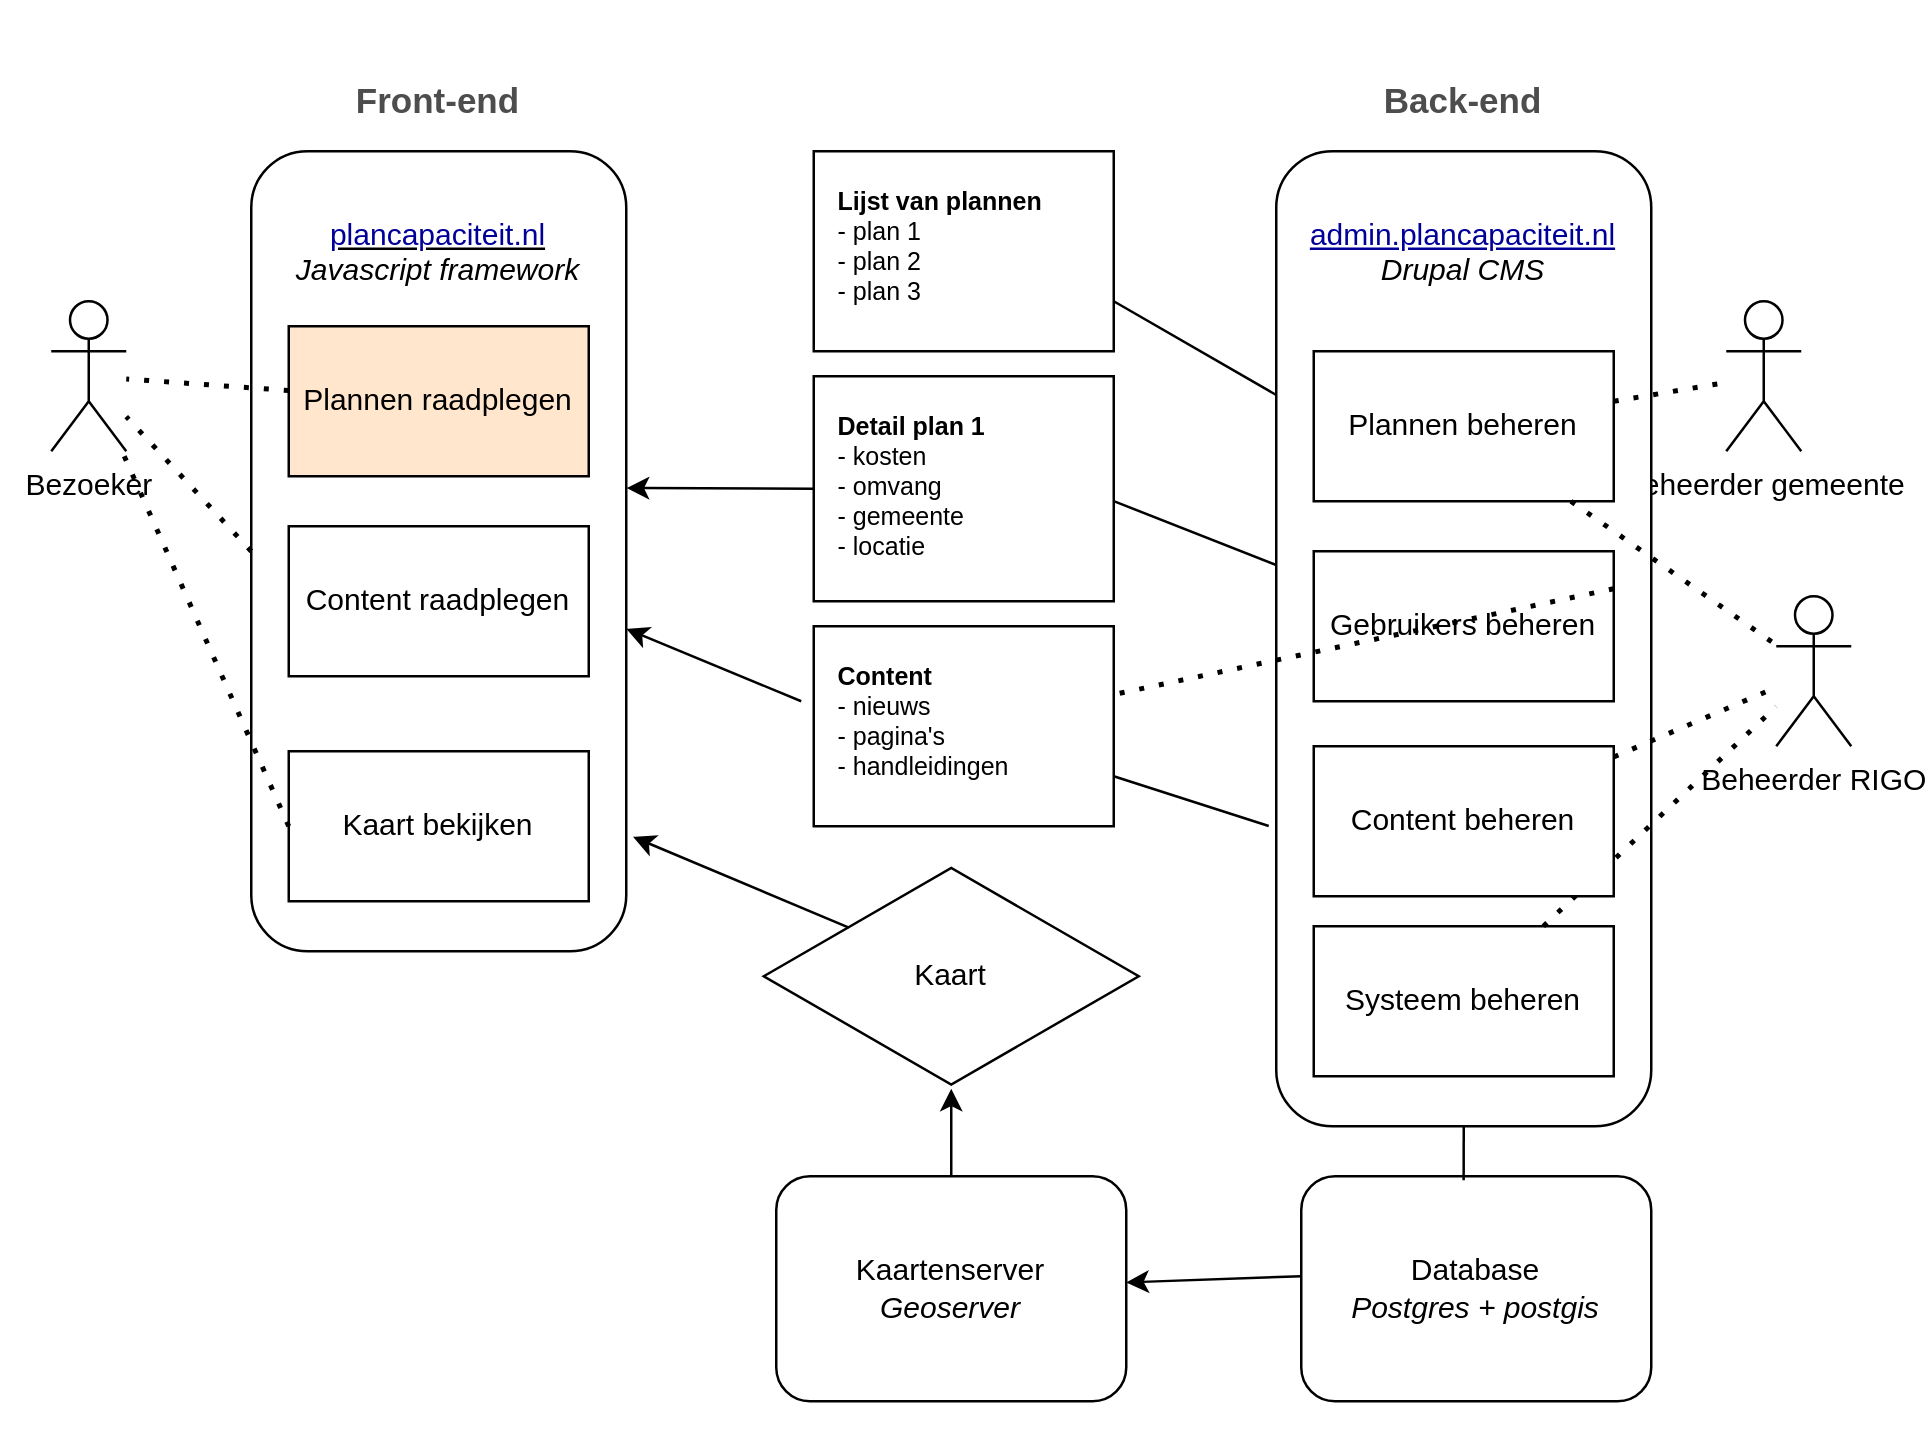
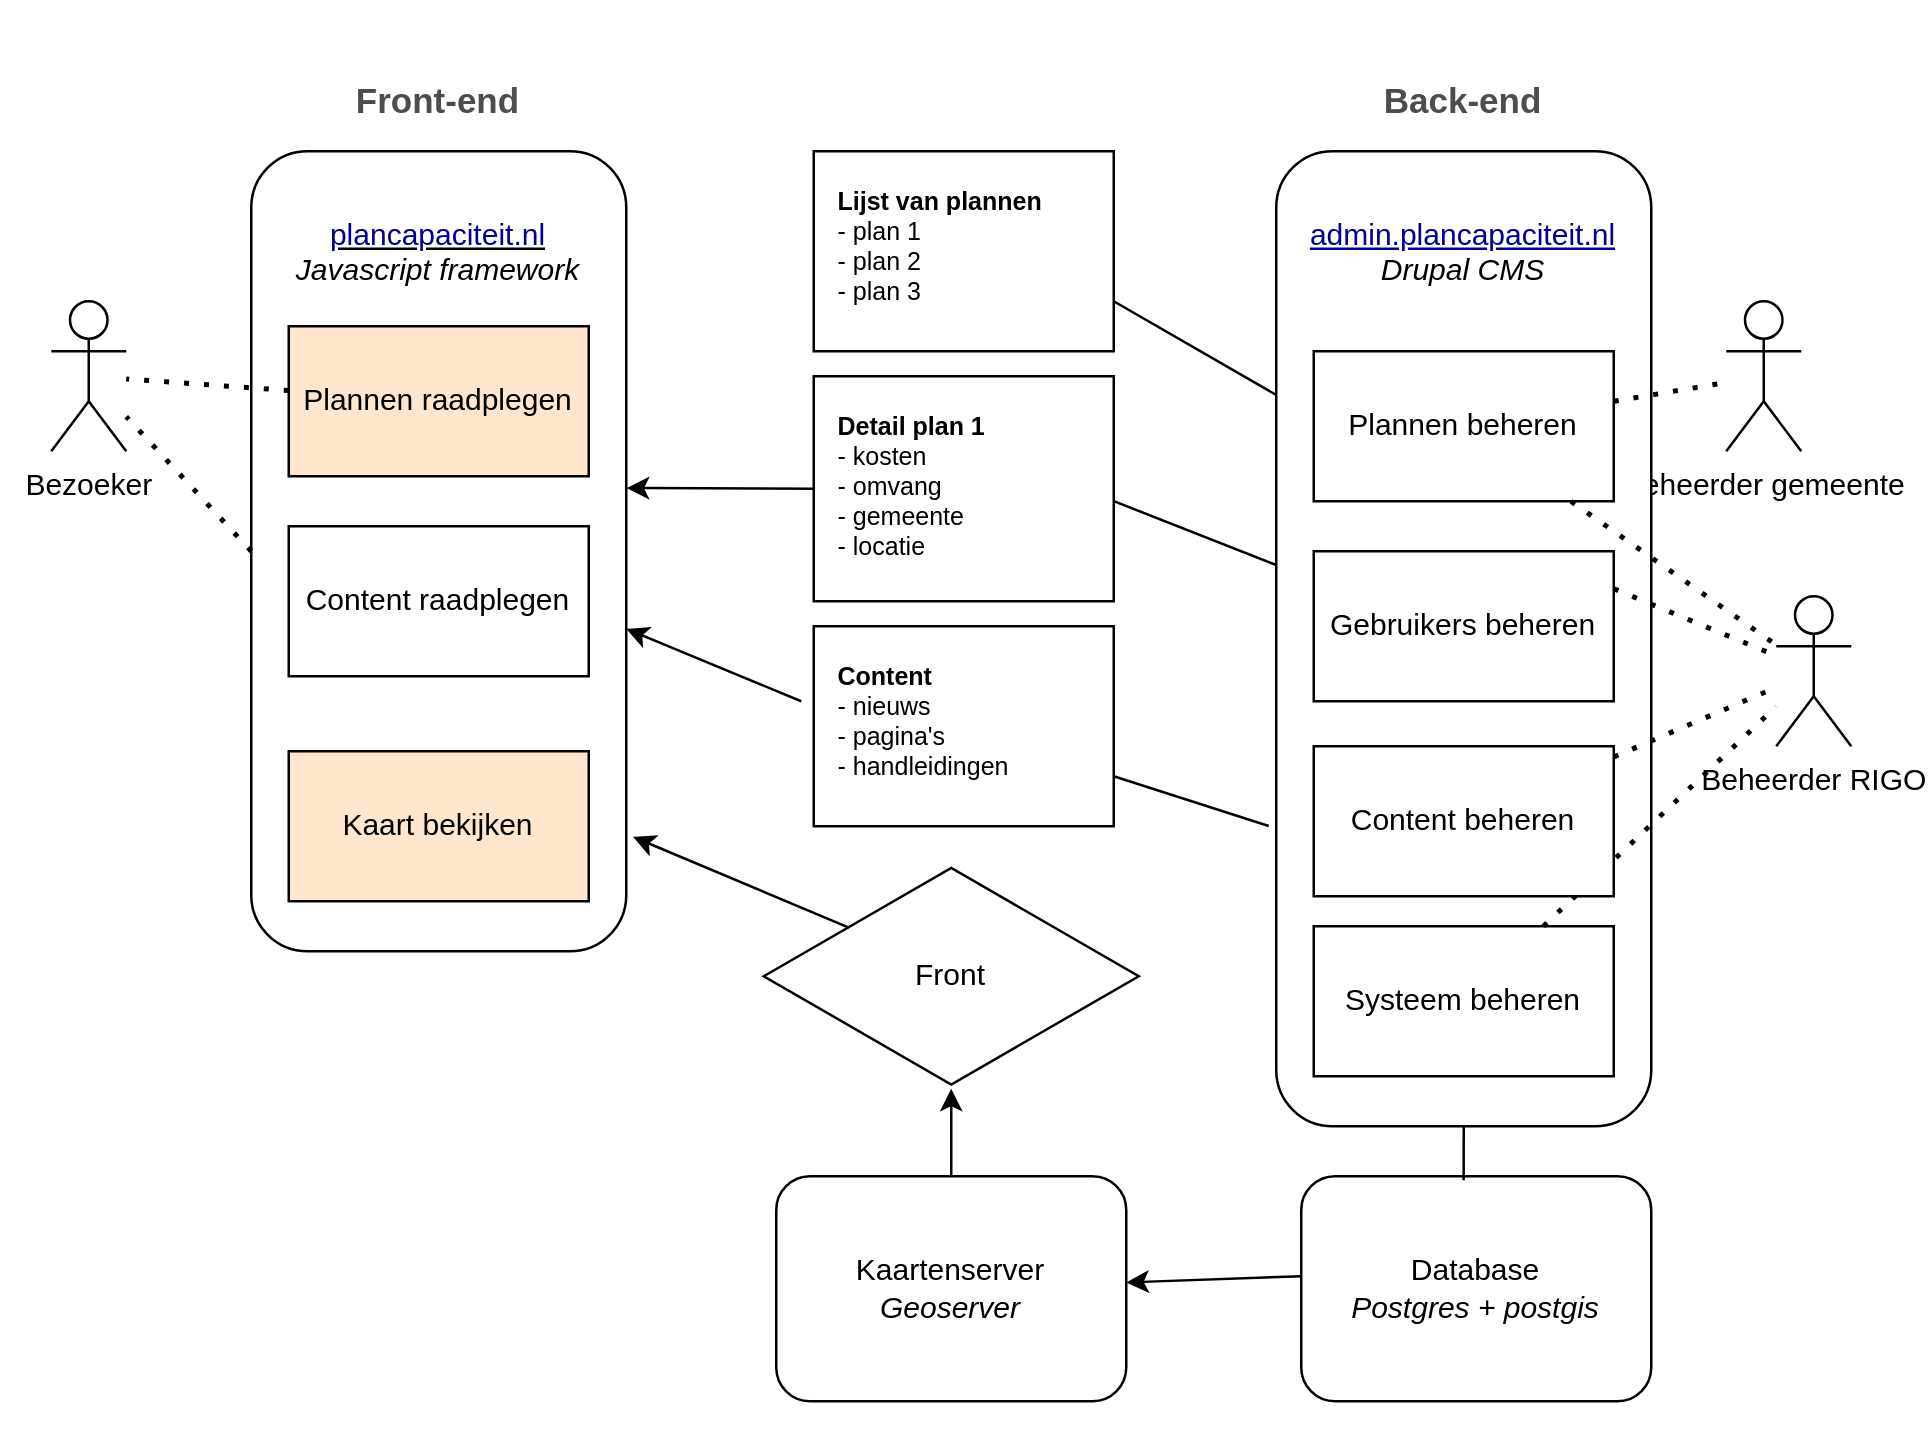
(1533, 606) -> (1763, 650)
(263, 769) -> none
(439, 826) -> (439, 826)
(951, 976) -> (951, 976)
